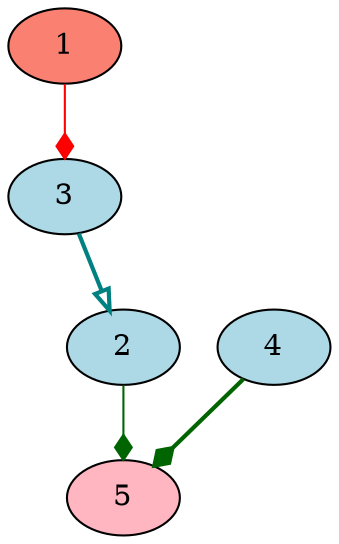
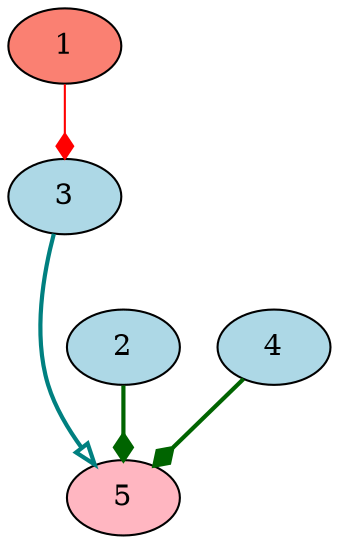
(90, 262) -> (41, 345)
(123, 410) -> (123, 410)
